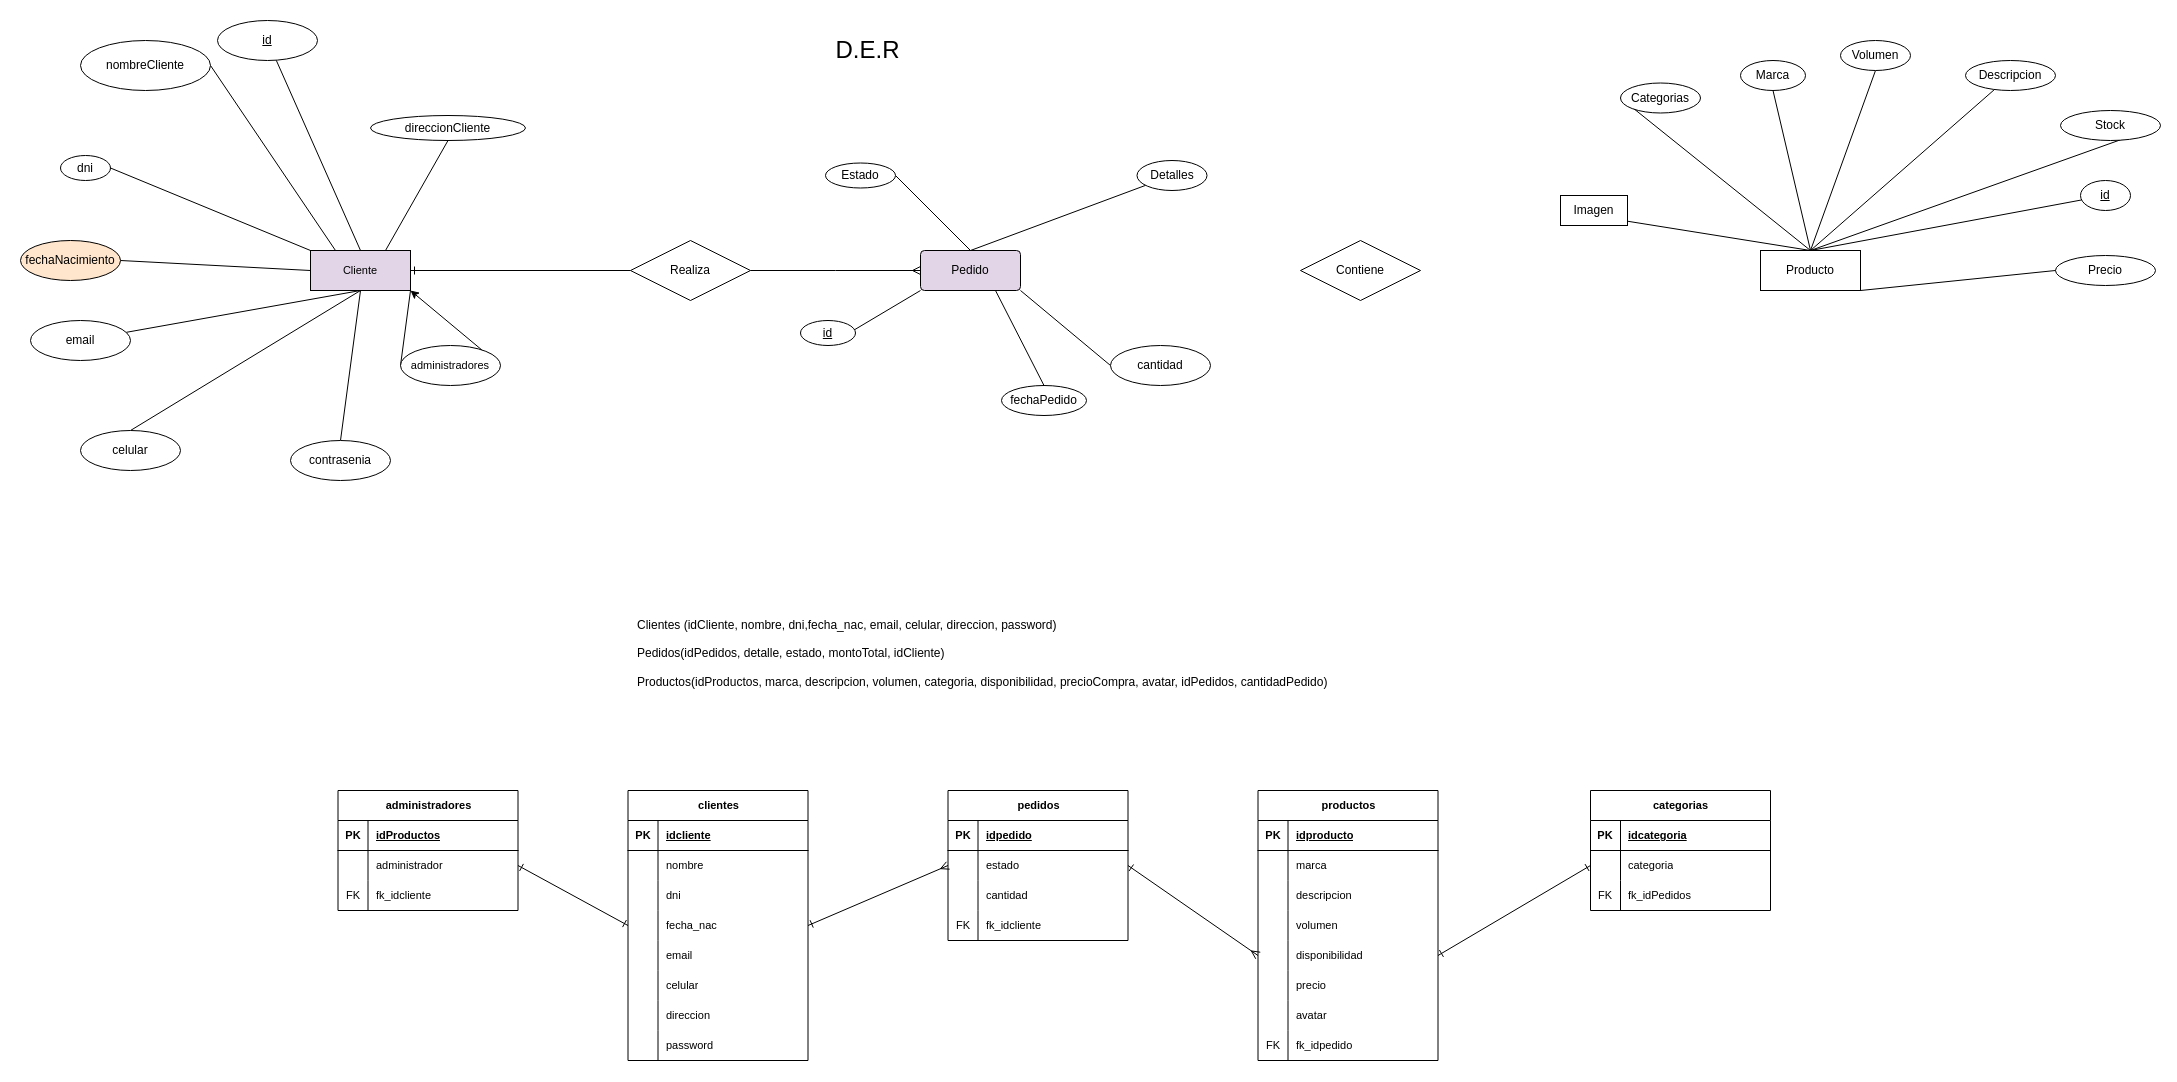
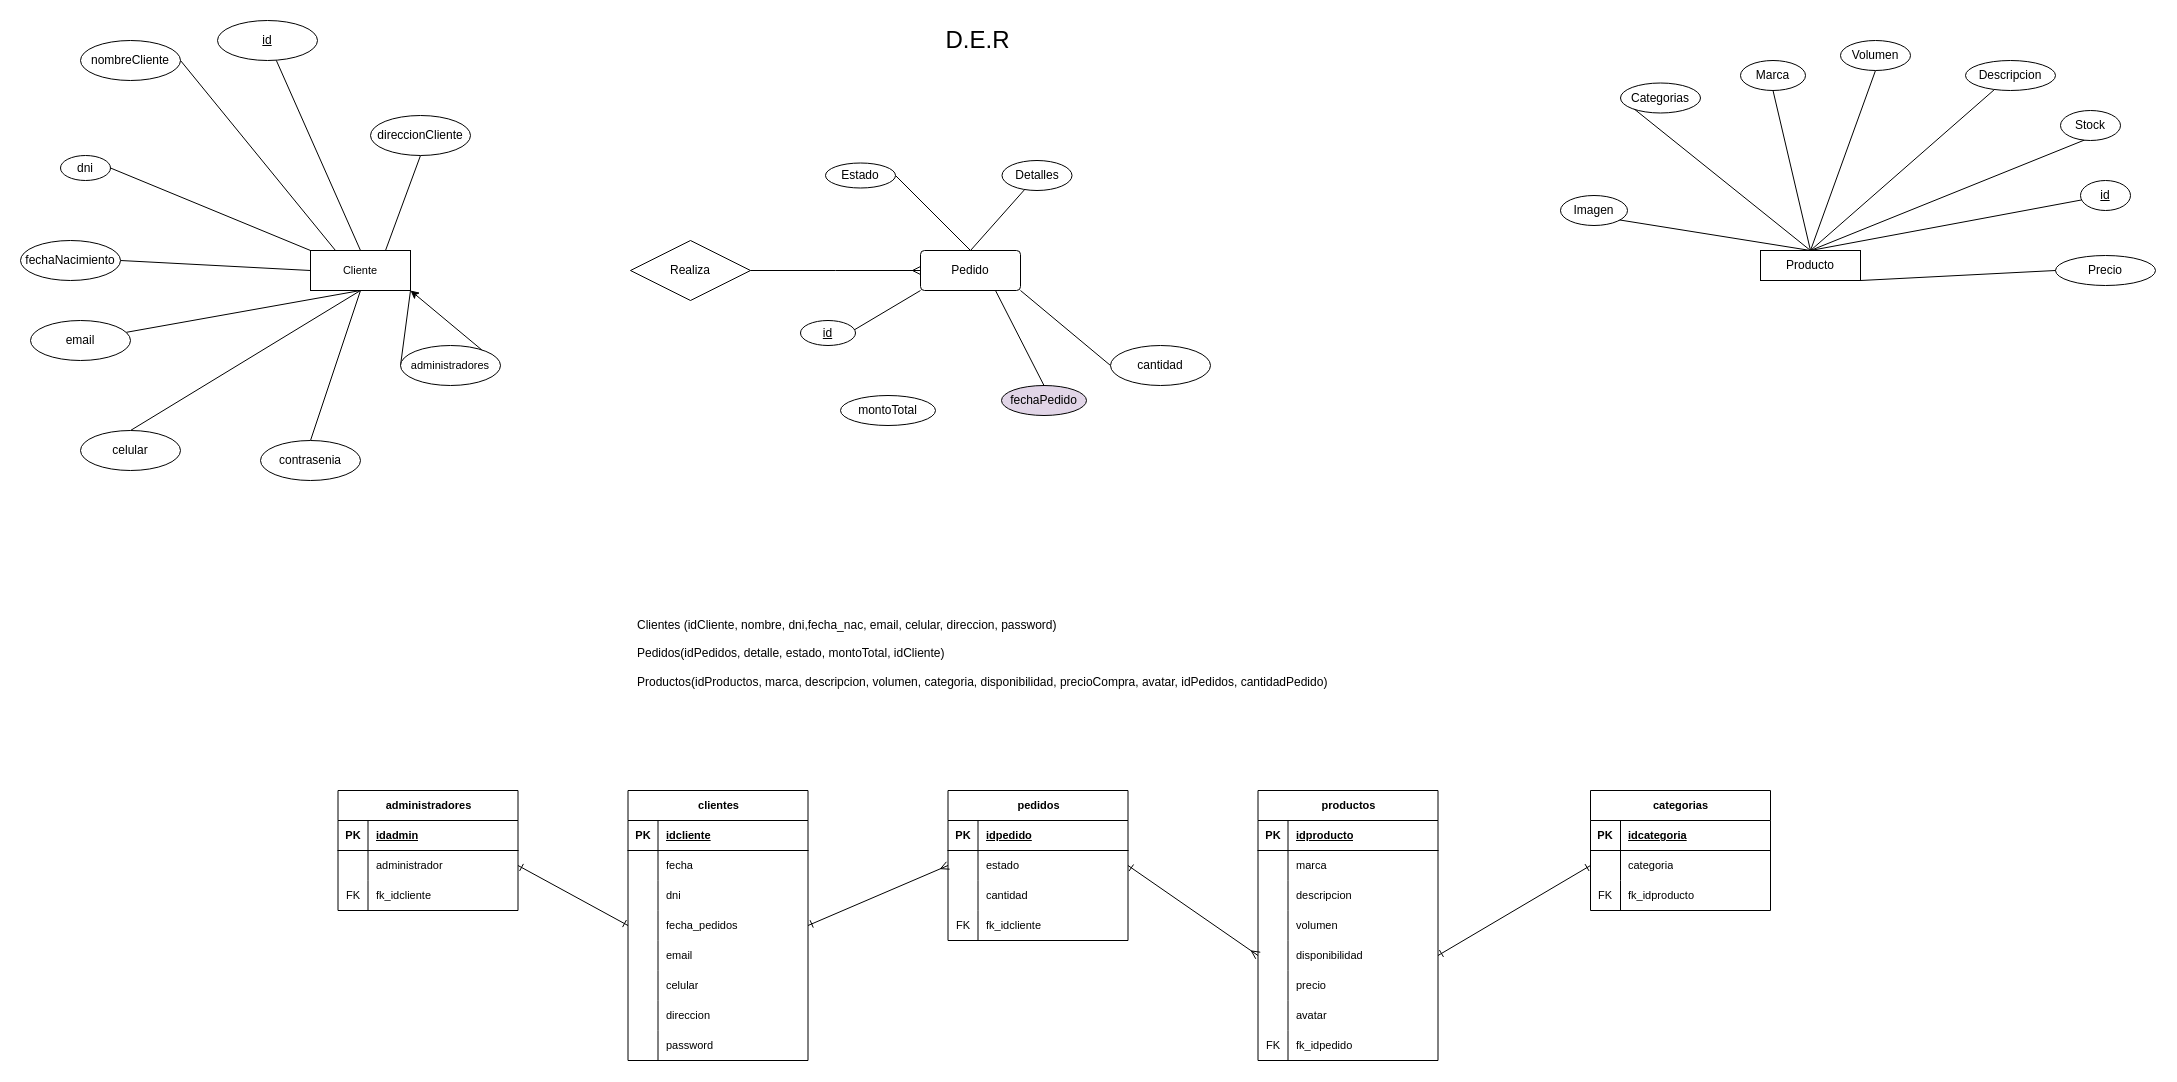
(867, 51) -> (977, 41)
(146, 66) -> (131, 61)
(2111, 126) -> (2091, 126)
(448, 128) -> (421, 136)
(1172, 176) -> (1037, 176)
(1594, 211) -> (1594, 211)
(71, 261) -> (71, 261)
(361, 271) -> (361, 271)
(521, 271) -> none
(971, 271) -> (971, 271)
(1361, 271) -> none
(1811, 271) -> (1811, 266)
(1044, 401) -> (1044, 401)
none -> (888, 411)
(341, 461) -> (311, 461)
(409, 836) -> (395, 836)
(685, 866) -> (682, 866)
(1663, 896) -> (1667, 896)
(694, 926) -> (705, 926)
